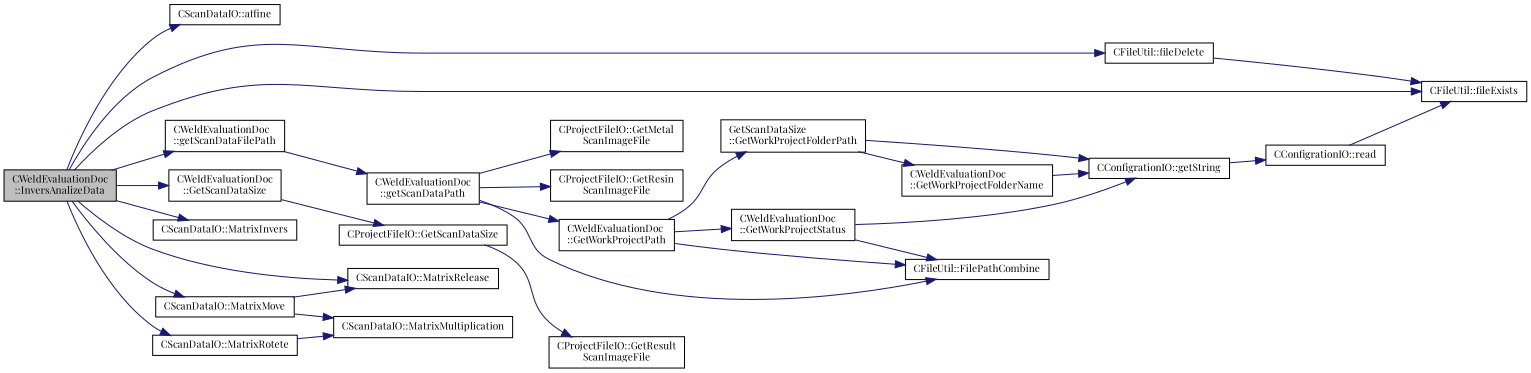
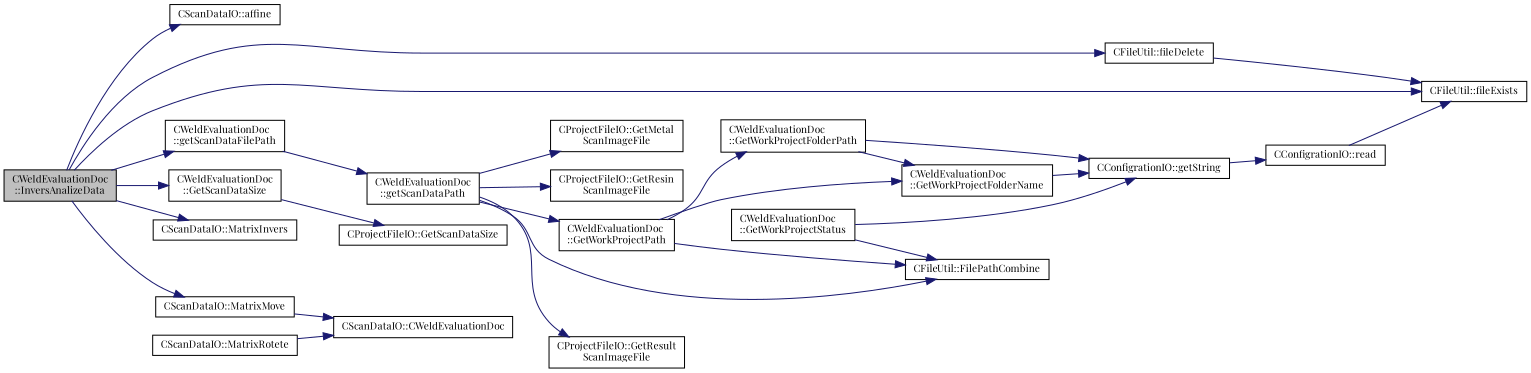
(793, 136) -> (793, 136)
(698, 230) -> (773, 191)
(104, 273) -> none
(423, 279) -> none
(529, 283) -> (531, 257)
(423, 327) -> (423, 327)
